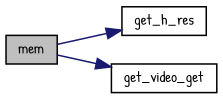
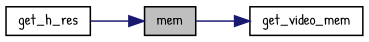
(82, 39) -> (110, 21)
(164, 78) -> (306, 21)
